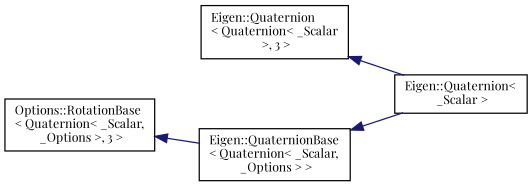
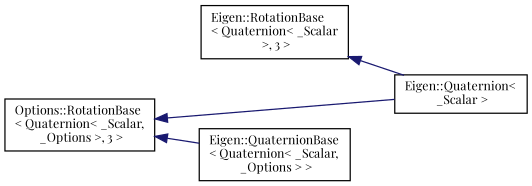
(275, 32) -> (275, 32)
(383, 119) -> (281, 109)
